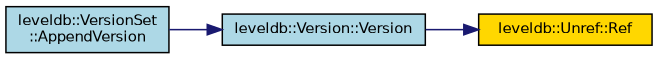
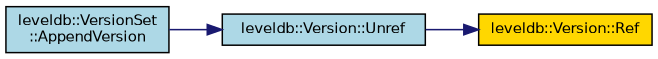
(324, 30) -> (324, 30)
(565, 30) -> (565, 30)
